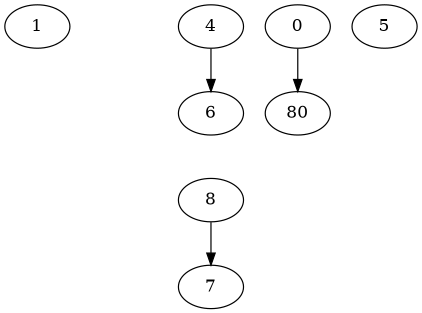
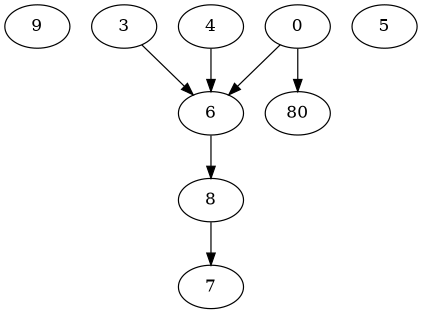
(37, 27) -> (37, 27)
none -> (124, 27)
none -> (259, 66)
none -> (211, 151)
